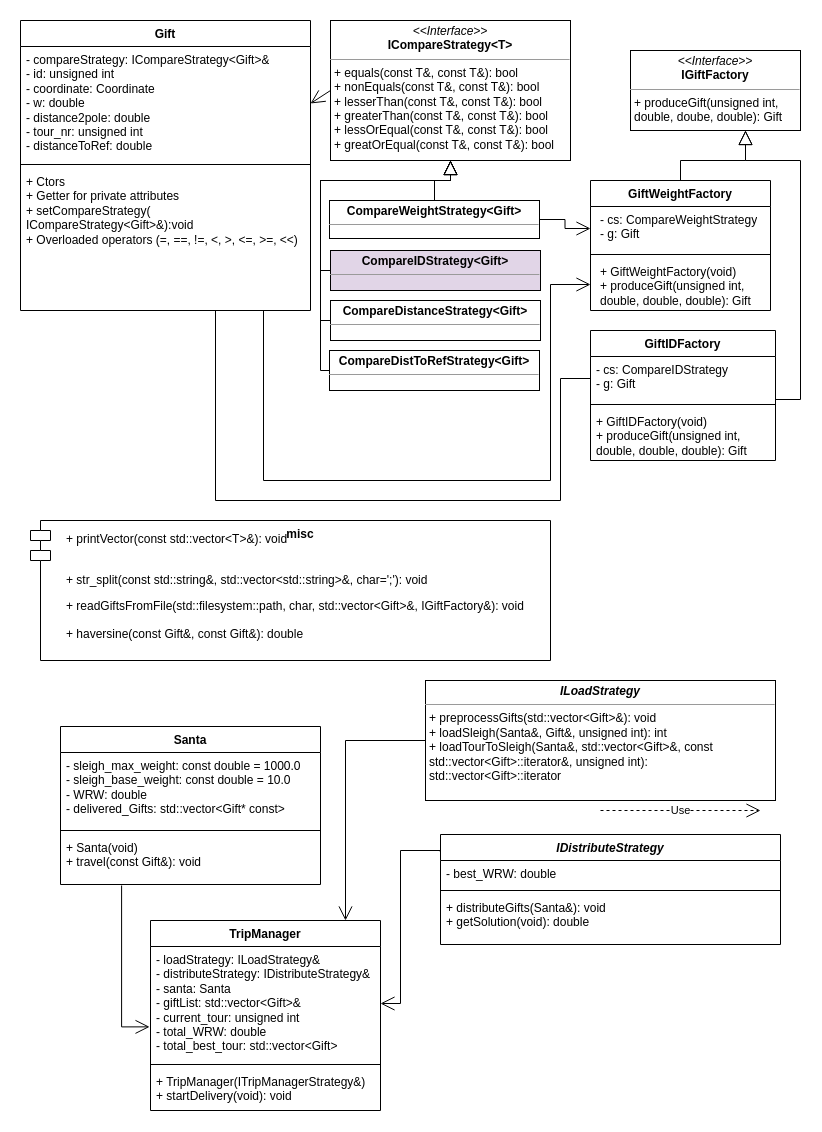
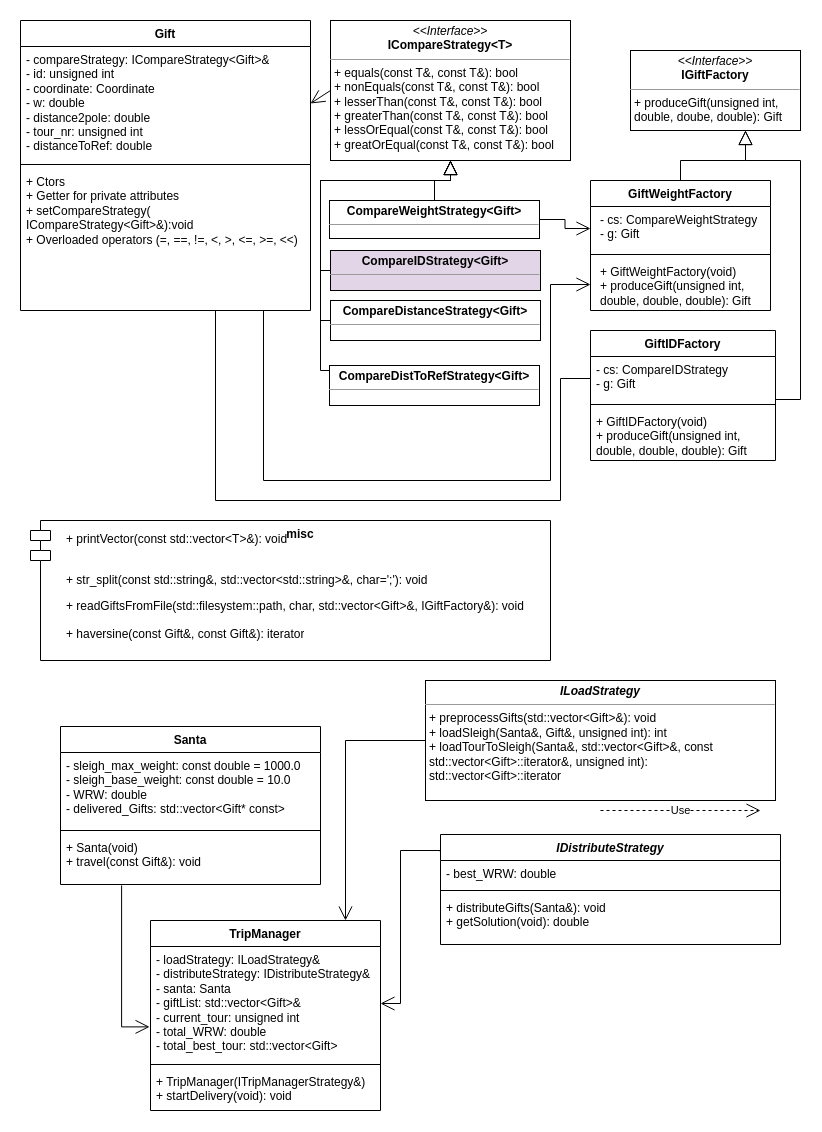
(435, 371) -> (435, 386)
(201, 635) -> (207, 635)
